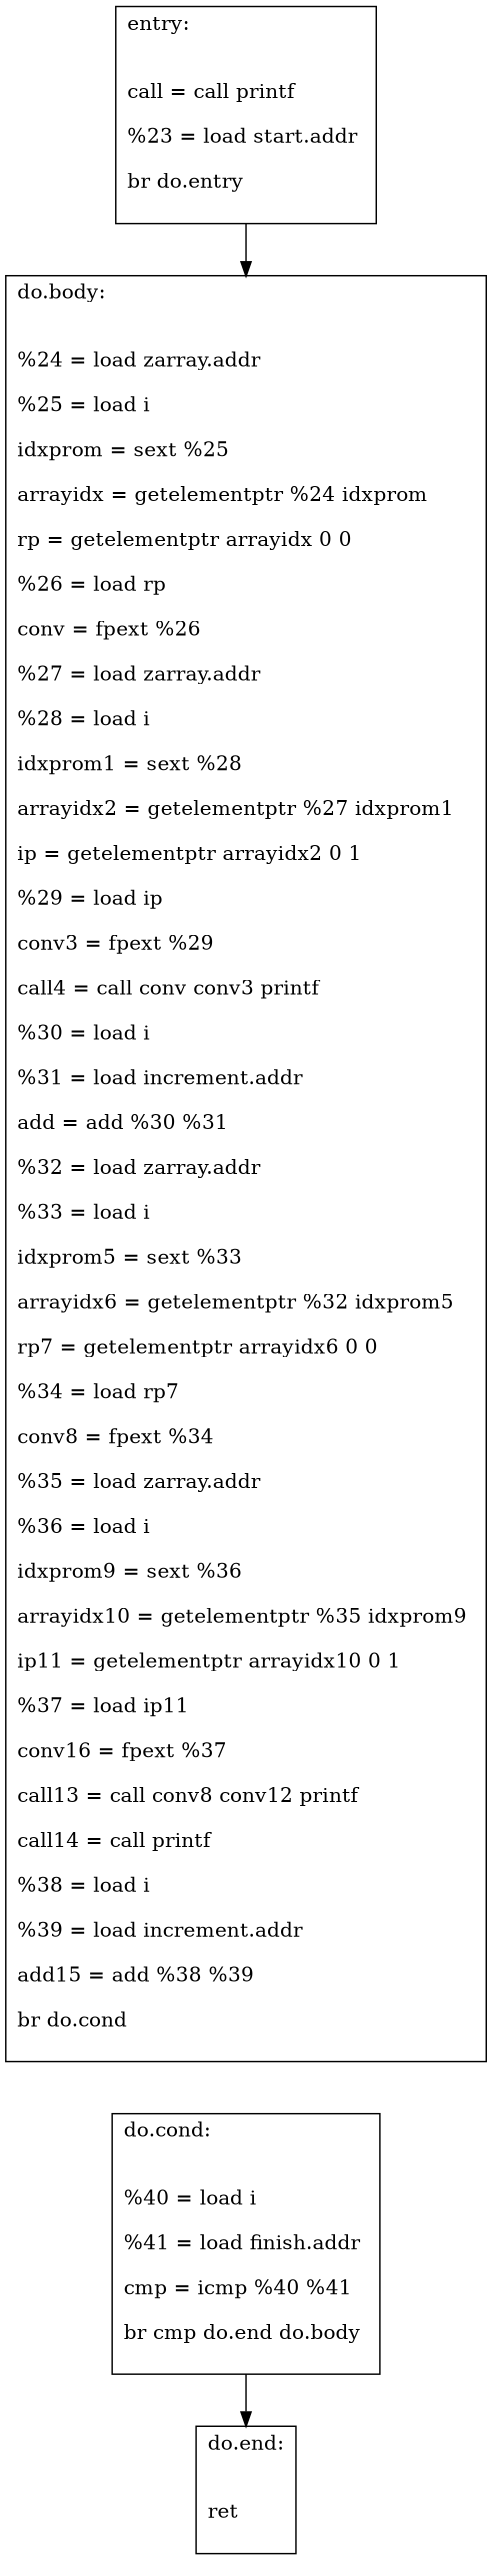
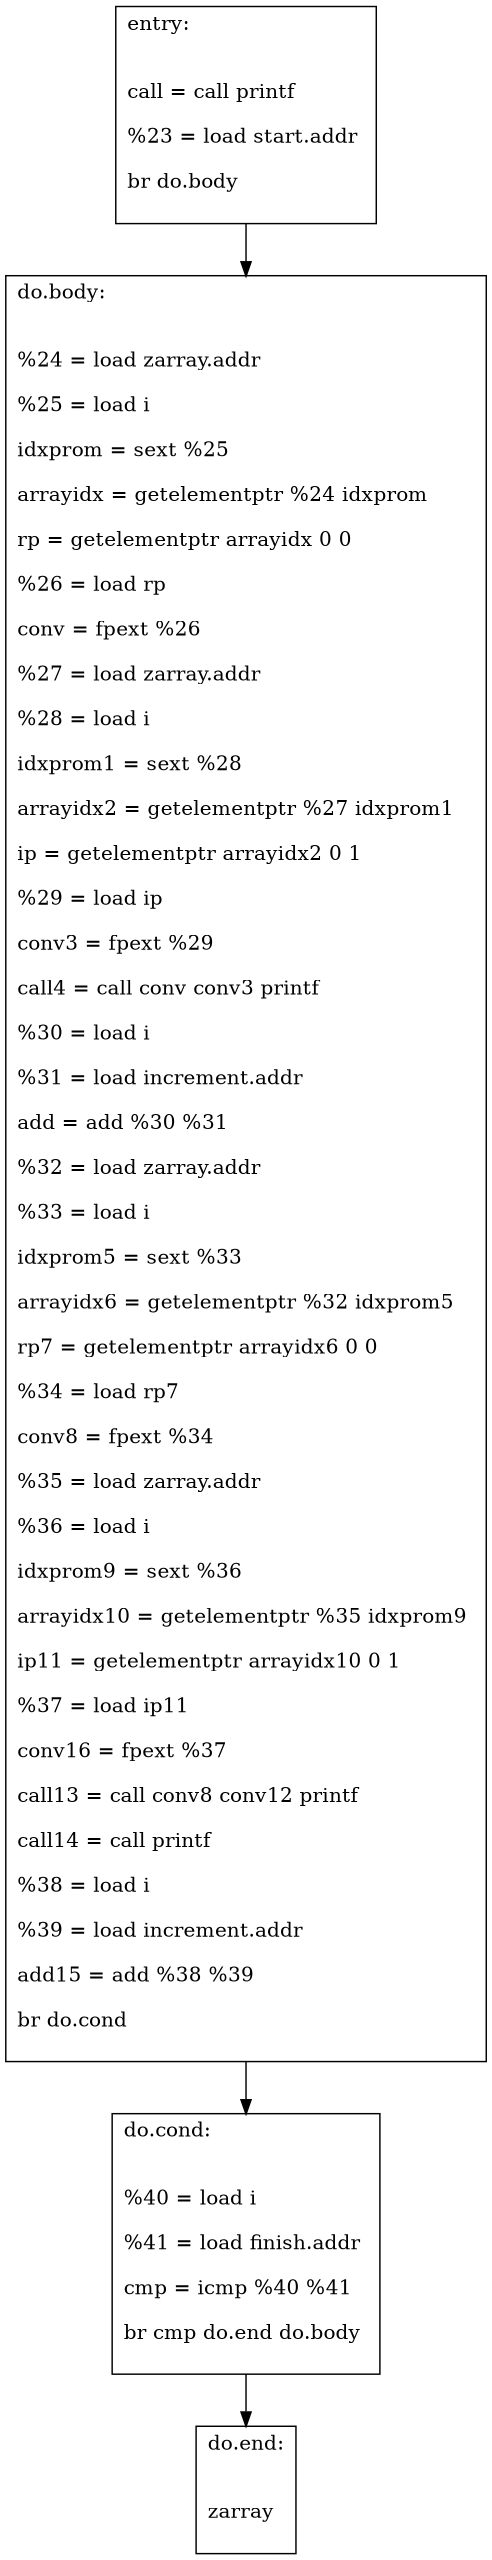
(189, 182) -> (187, 182)
none -> (246, 2080)
(226, 2512) -> (245, 2512)
